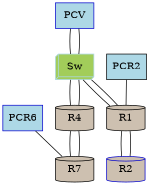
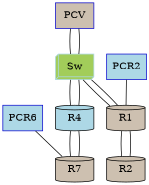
(75, 16) -> (75, 16)
(127, 67) -> (127, 67)
(75, 118) -> (75, 118)
(126, 169) -> (126, 169)
